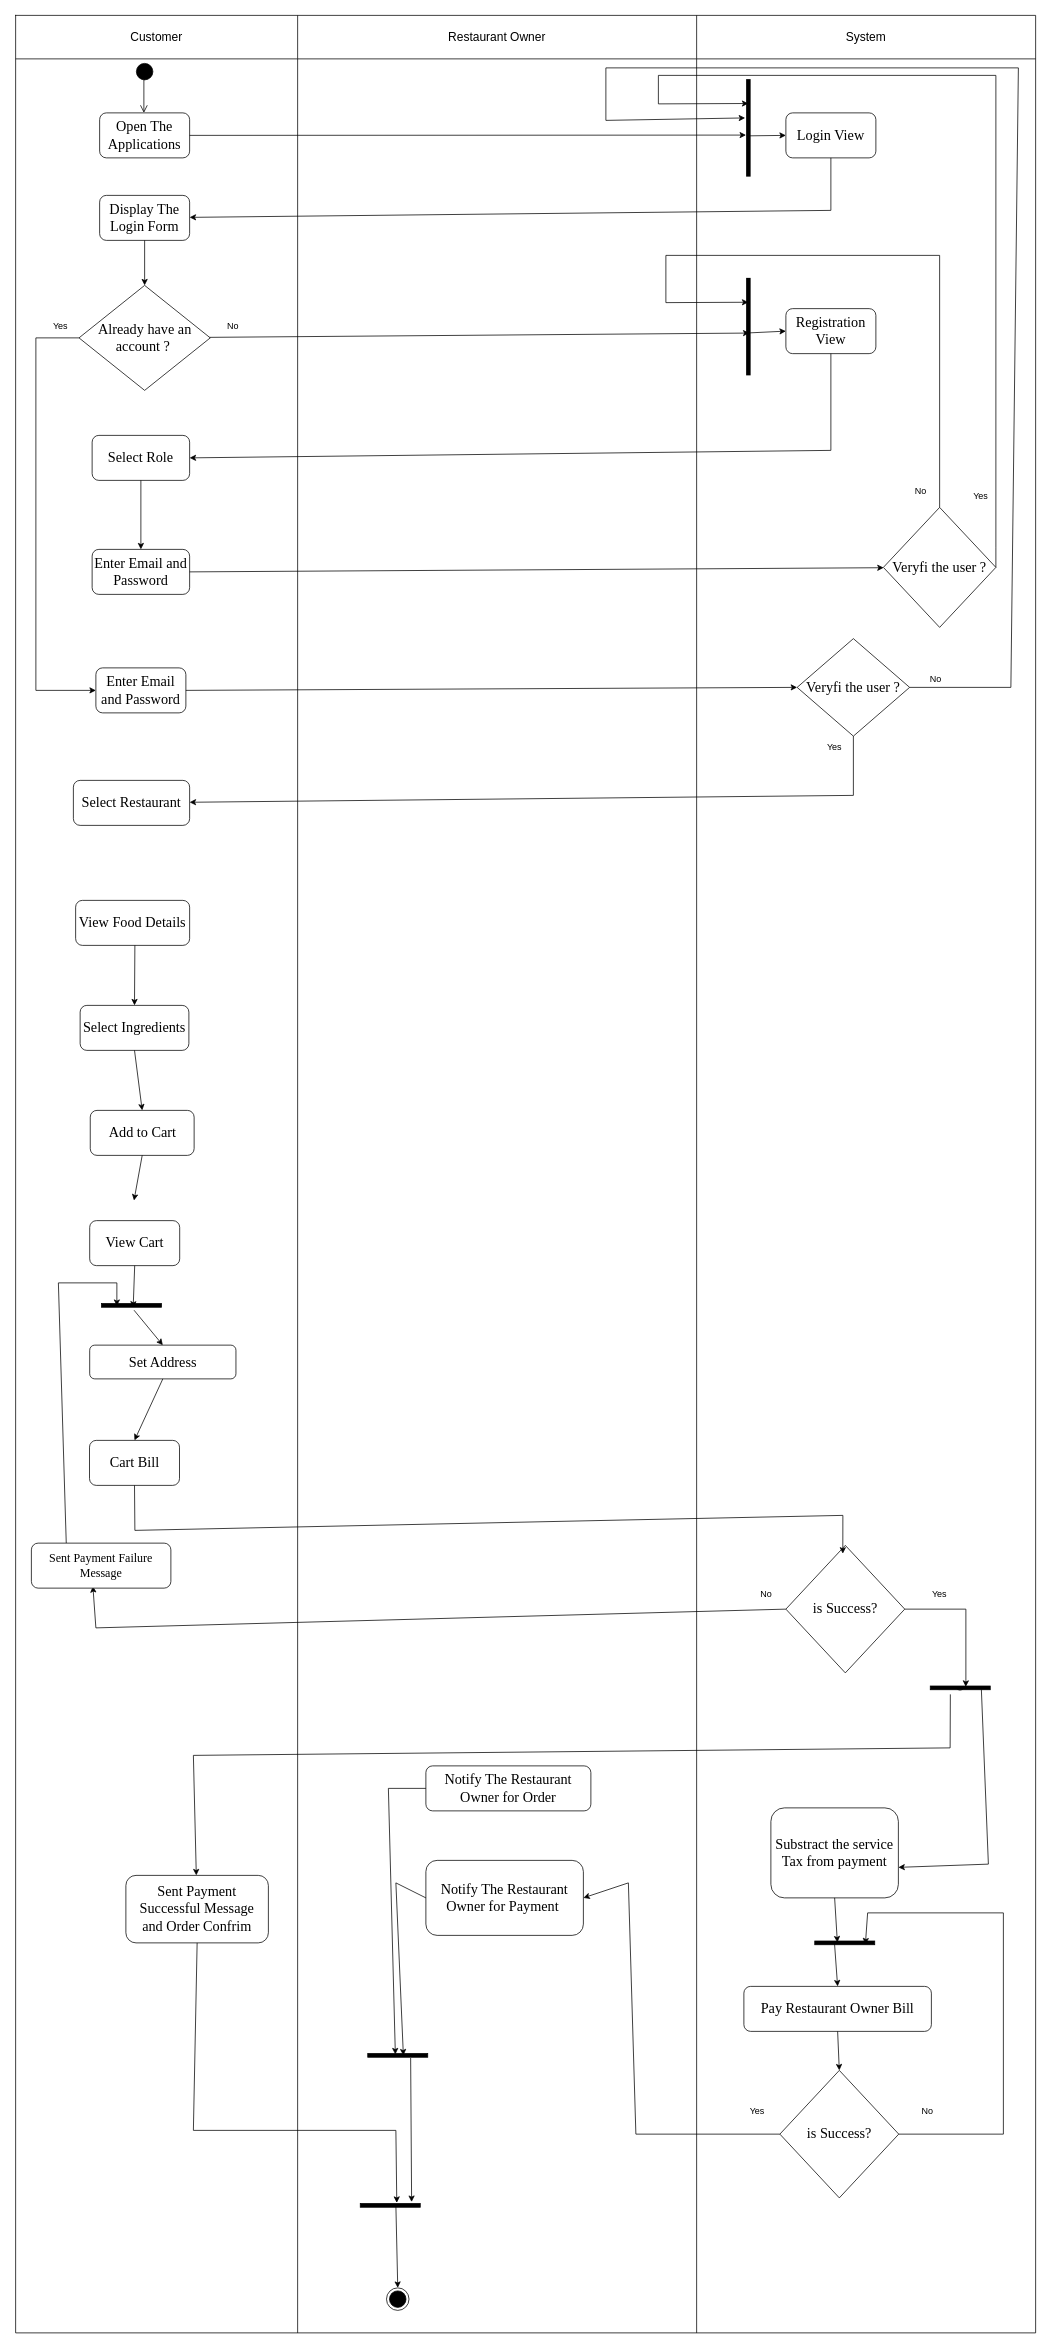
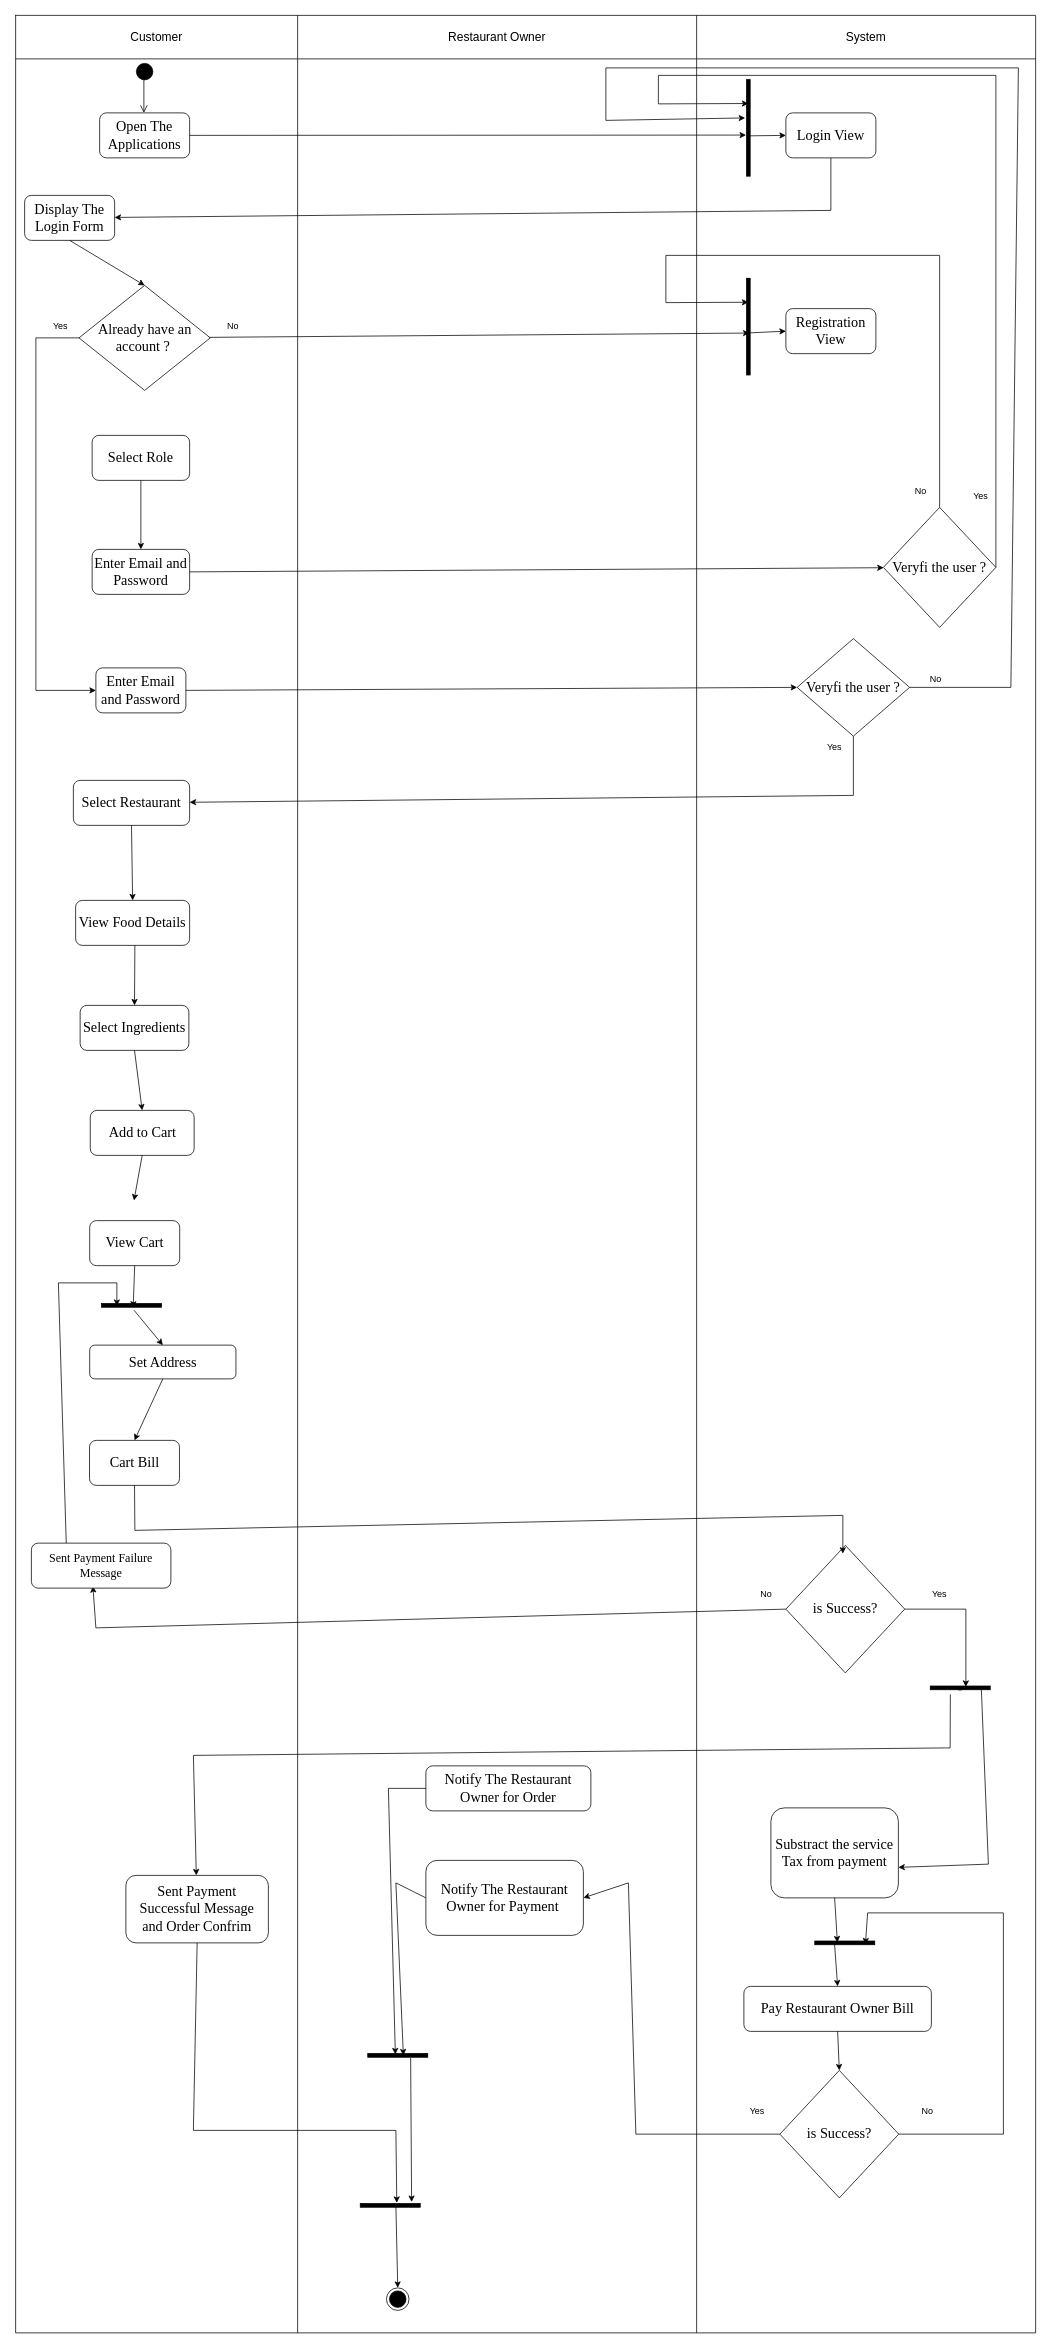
(144, 218) -> (69, 218)
(734, 452) -> none
none -> (132, 882)
